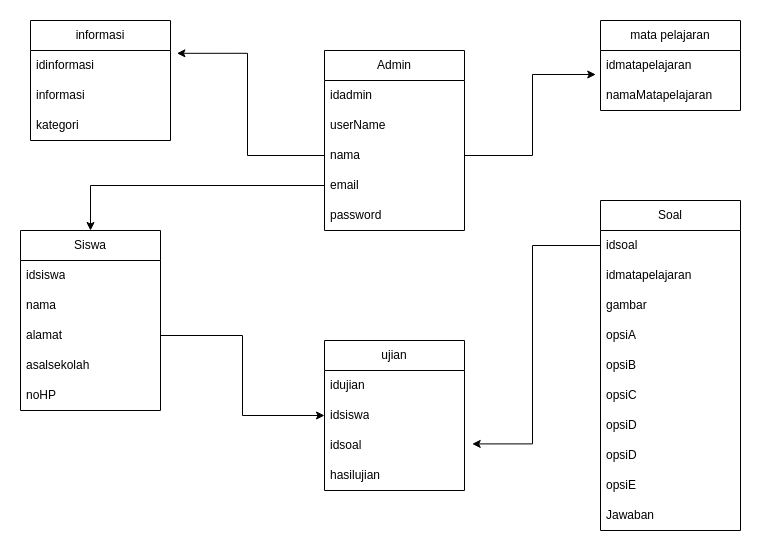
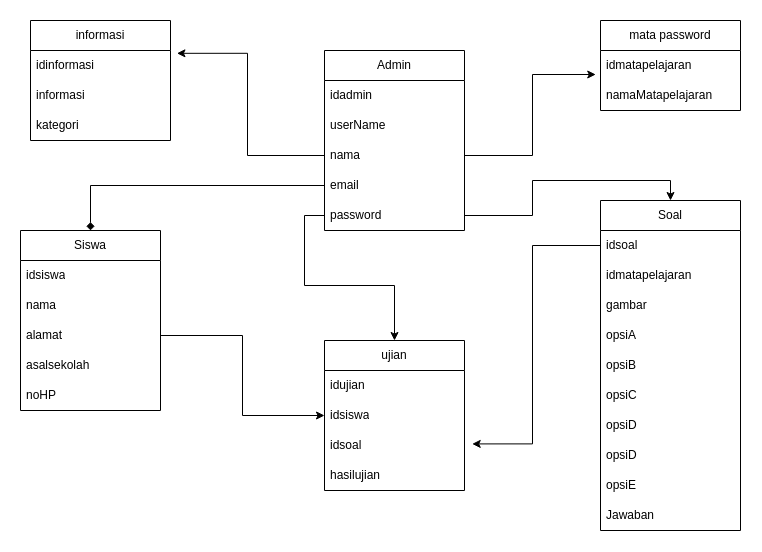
(671, 36) -> (671, 36)
none -> (557, 181)
(91, 222) -> (91, 222)
none -> (330, 286)
